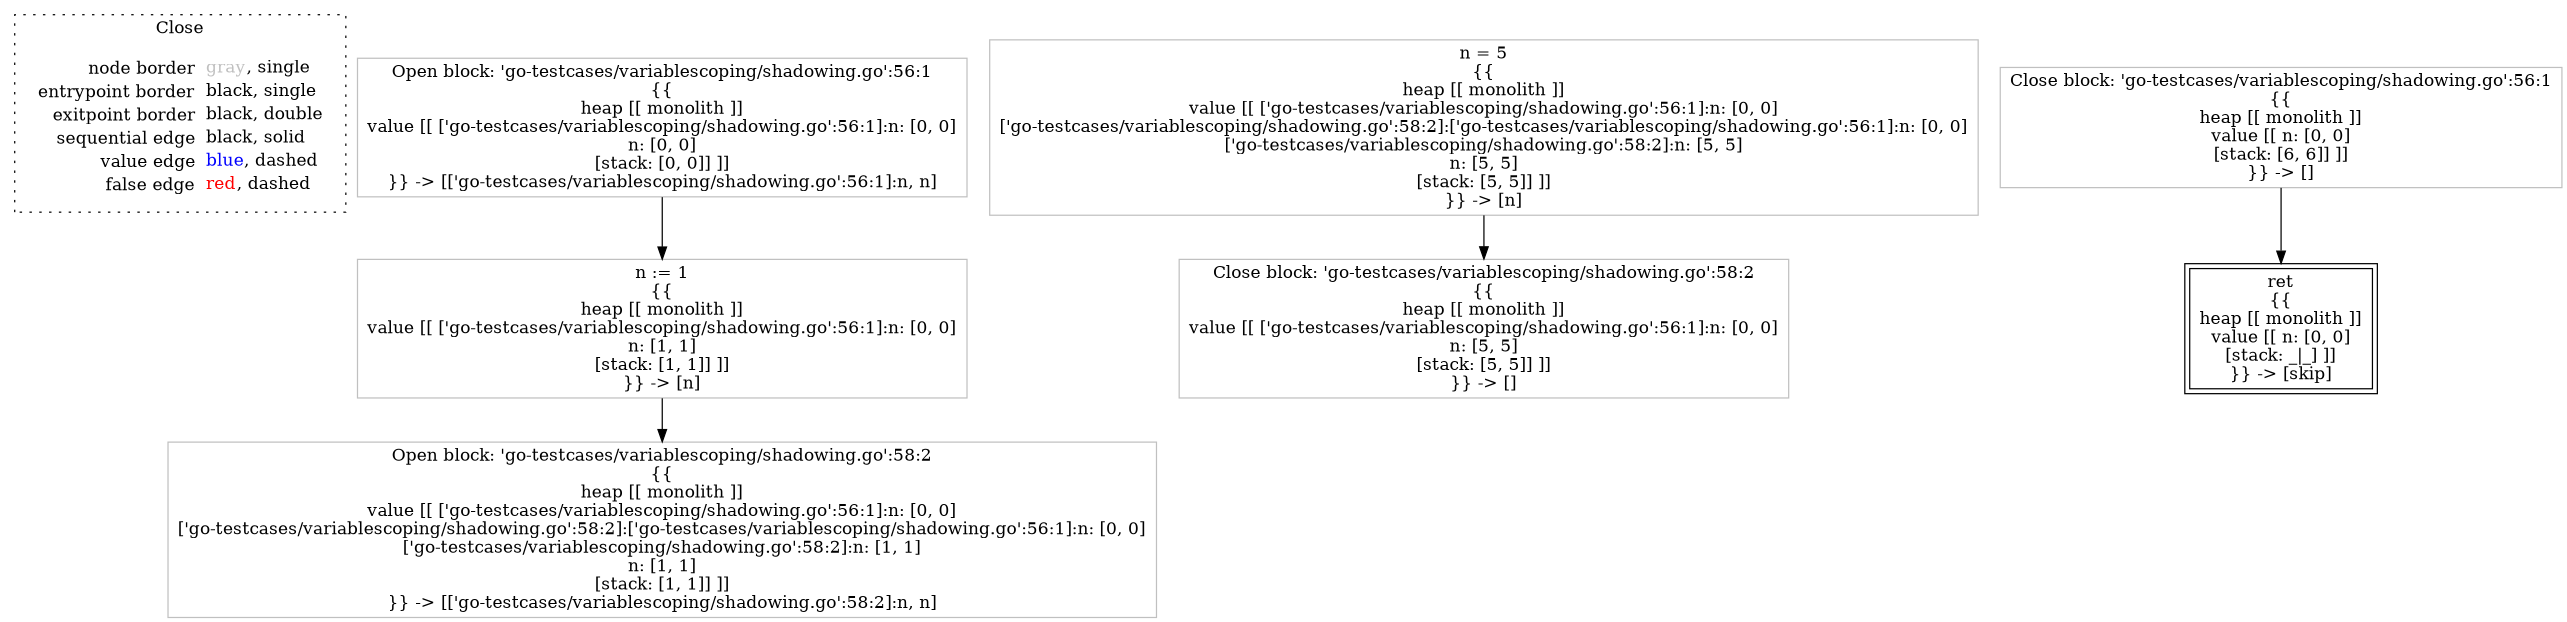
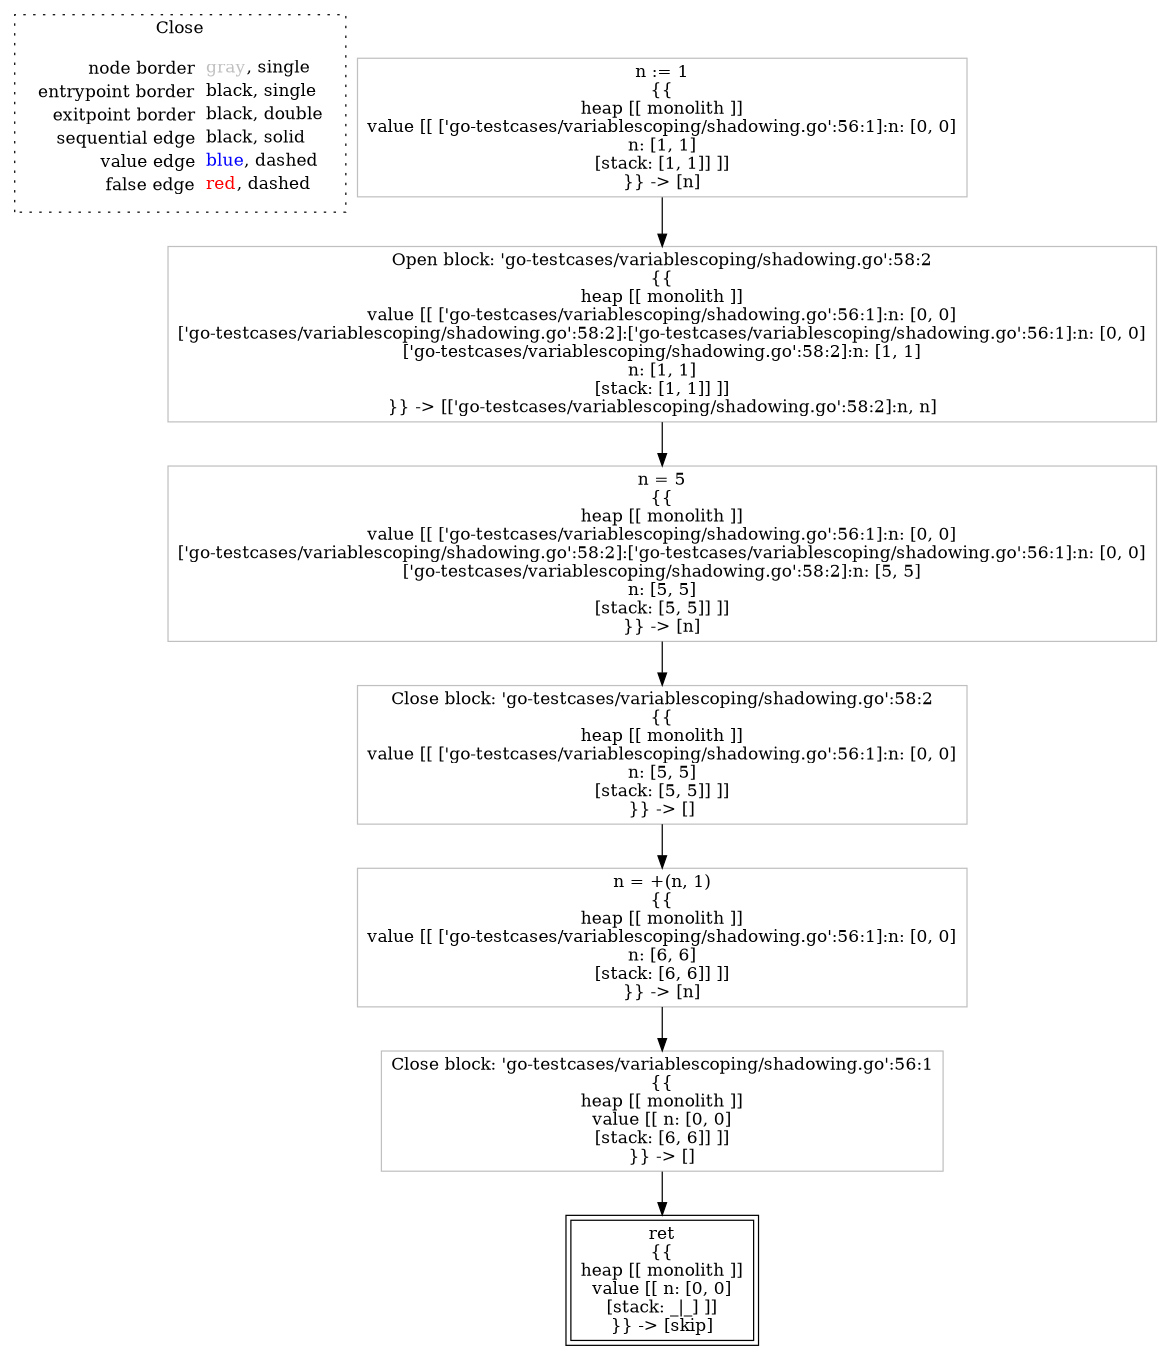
(662, 128) -> none
none -> (662, 438)
none -> (662, 938)
